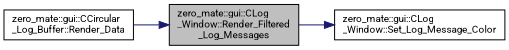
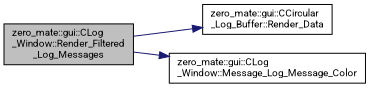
(146, 25) -> (163, 33)
(420, 25) -> (267, 68)
